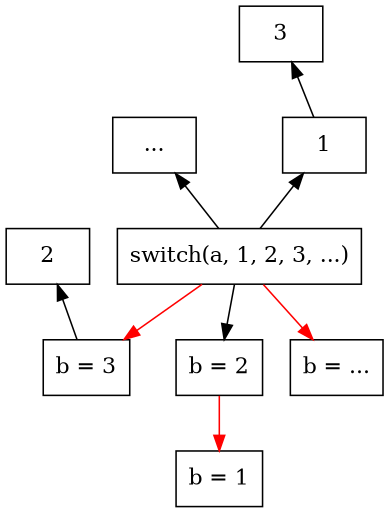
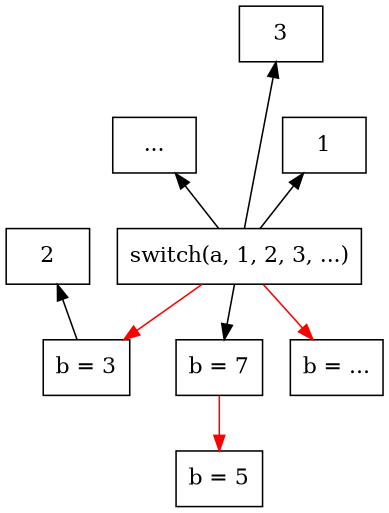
(306, 97) -> (259, 153)
(219, 368) -> (219, 368)
(219, 479) -> (219, 479)
